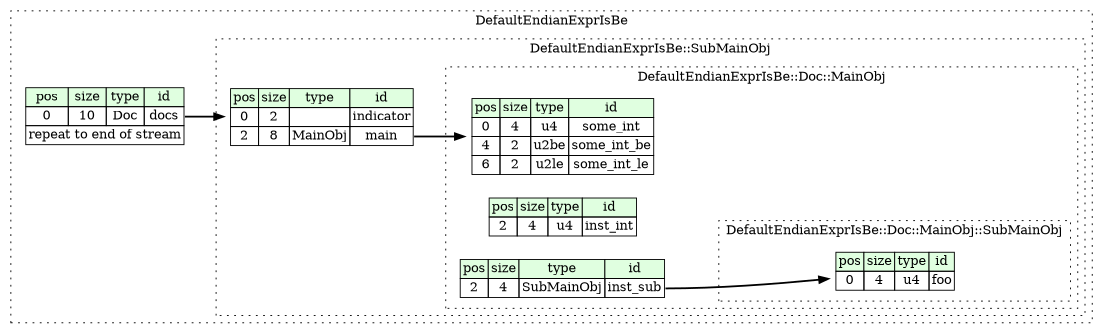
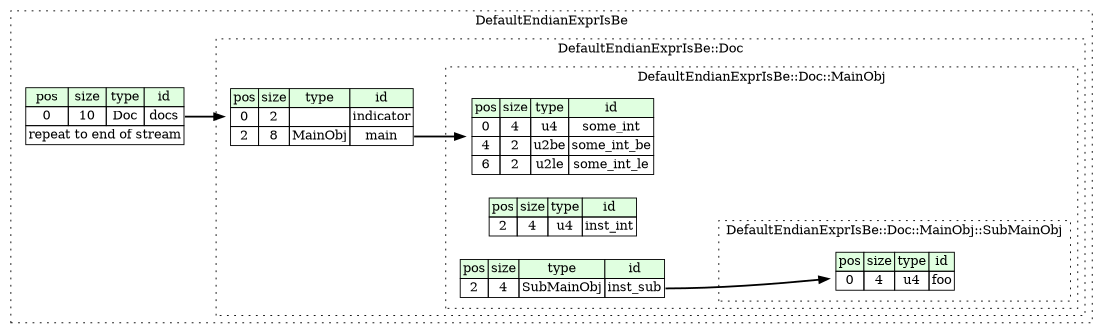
(651, 49) -> (651, 49)
